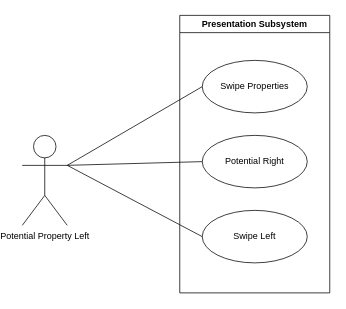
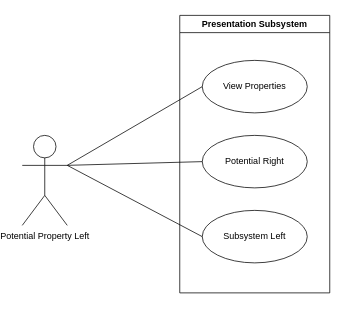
(255, 87) -> (255, 87)
(255, 237) -> (255, 237)
